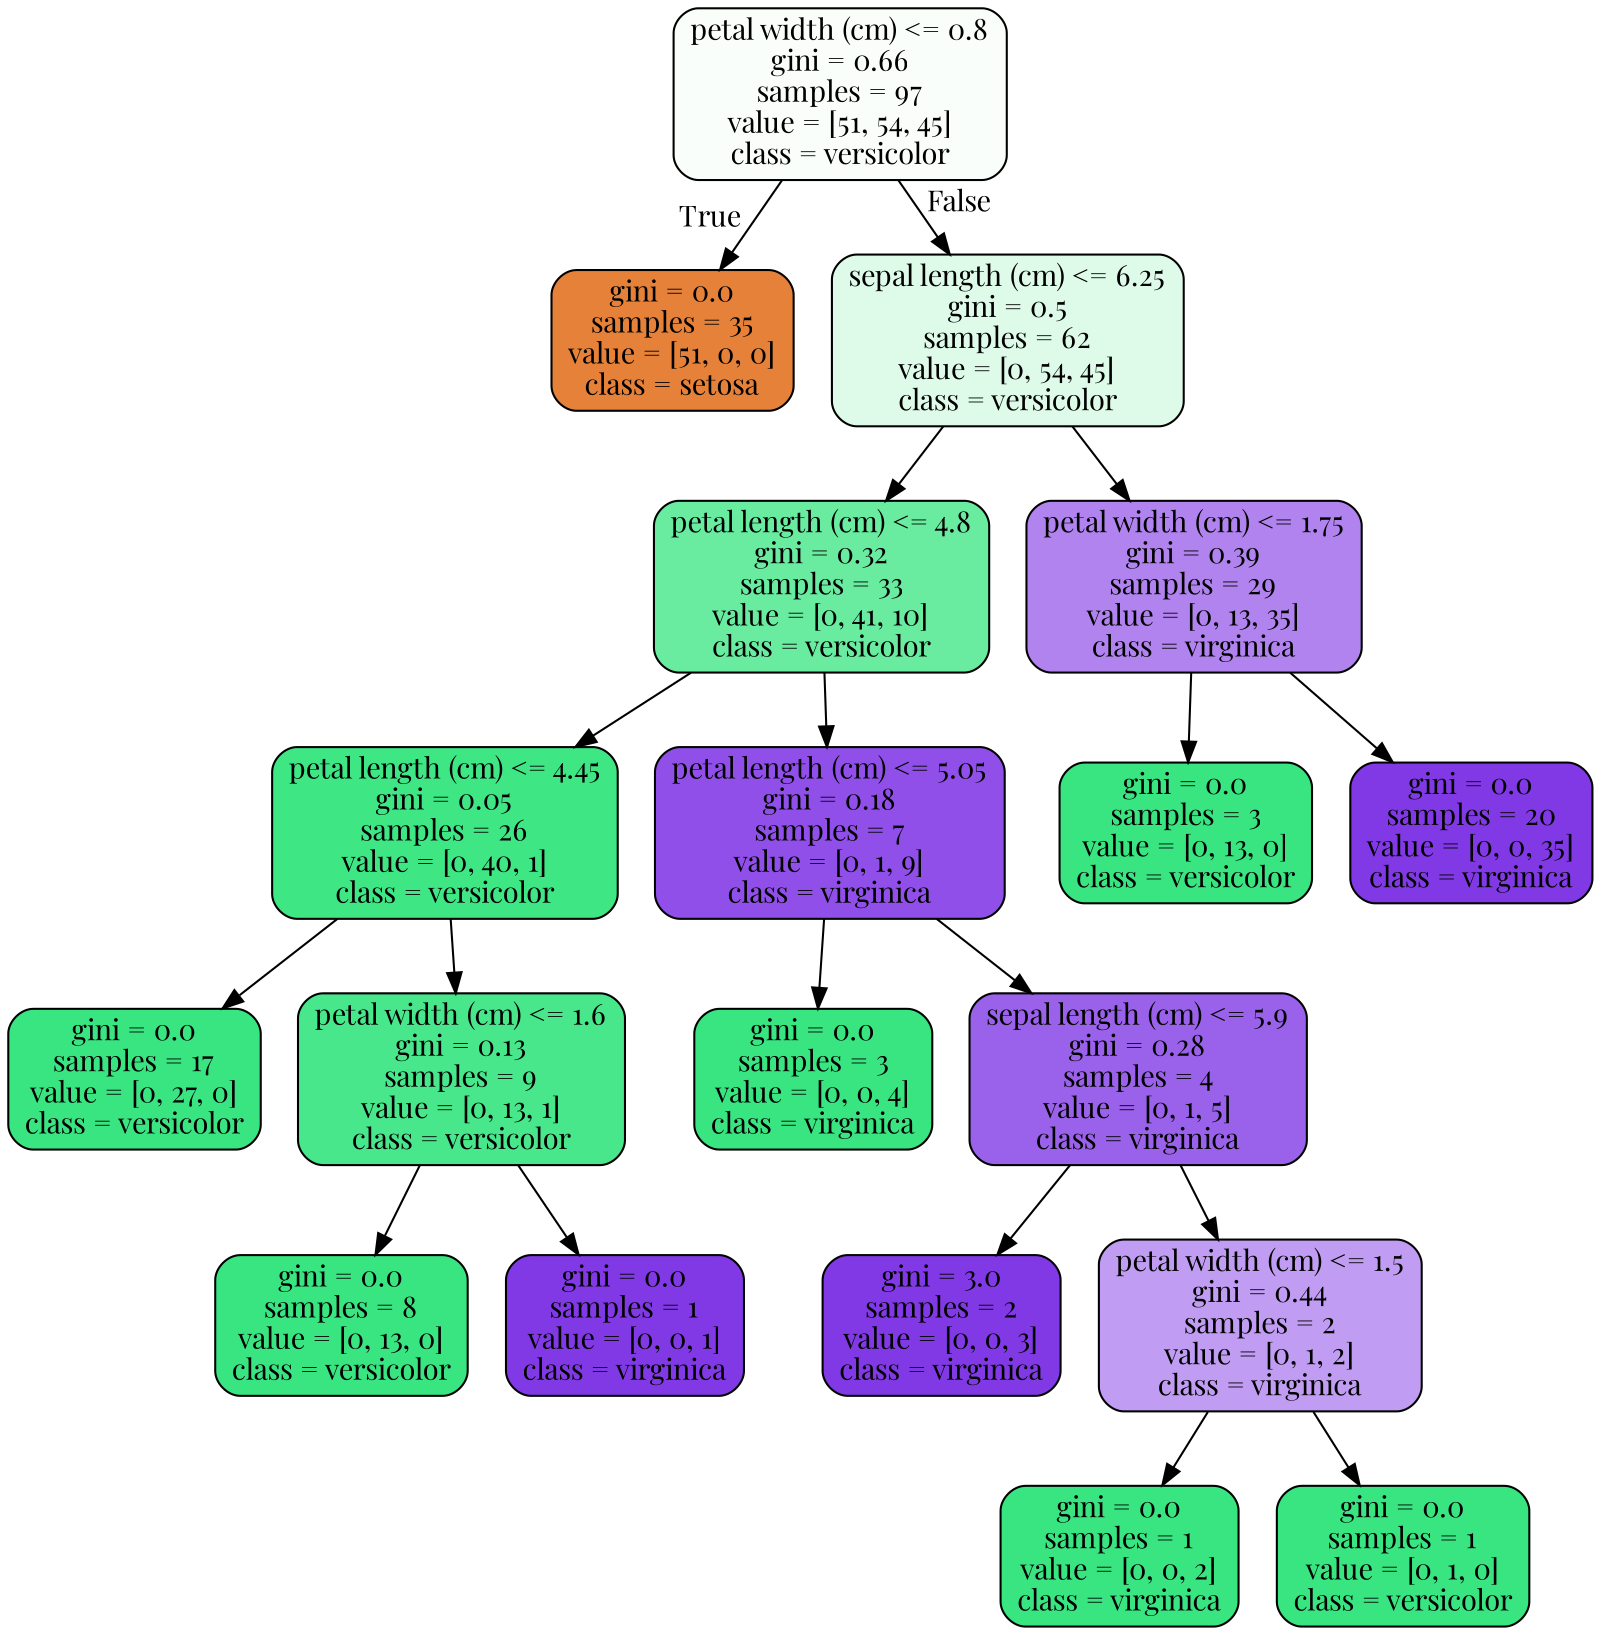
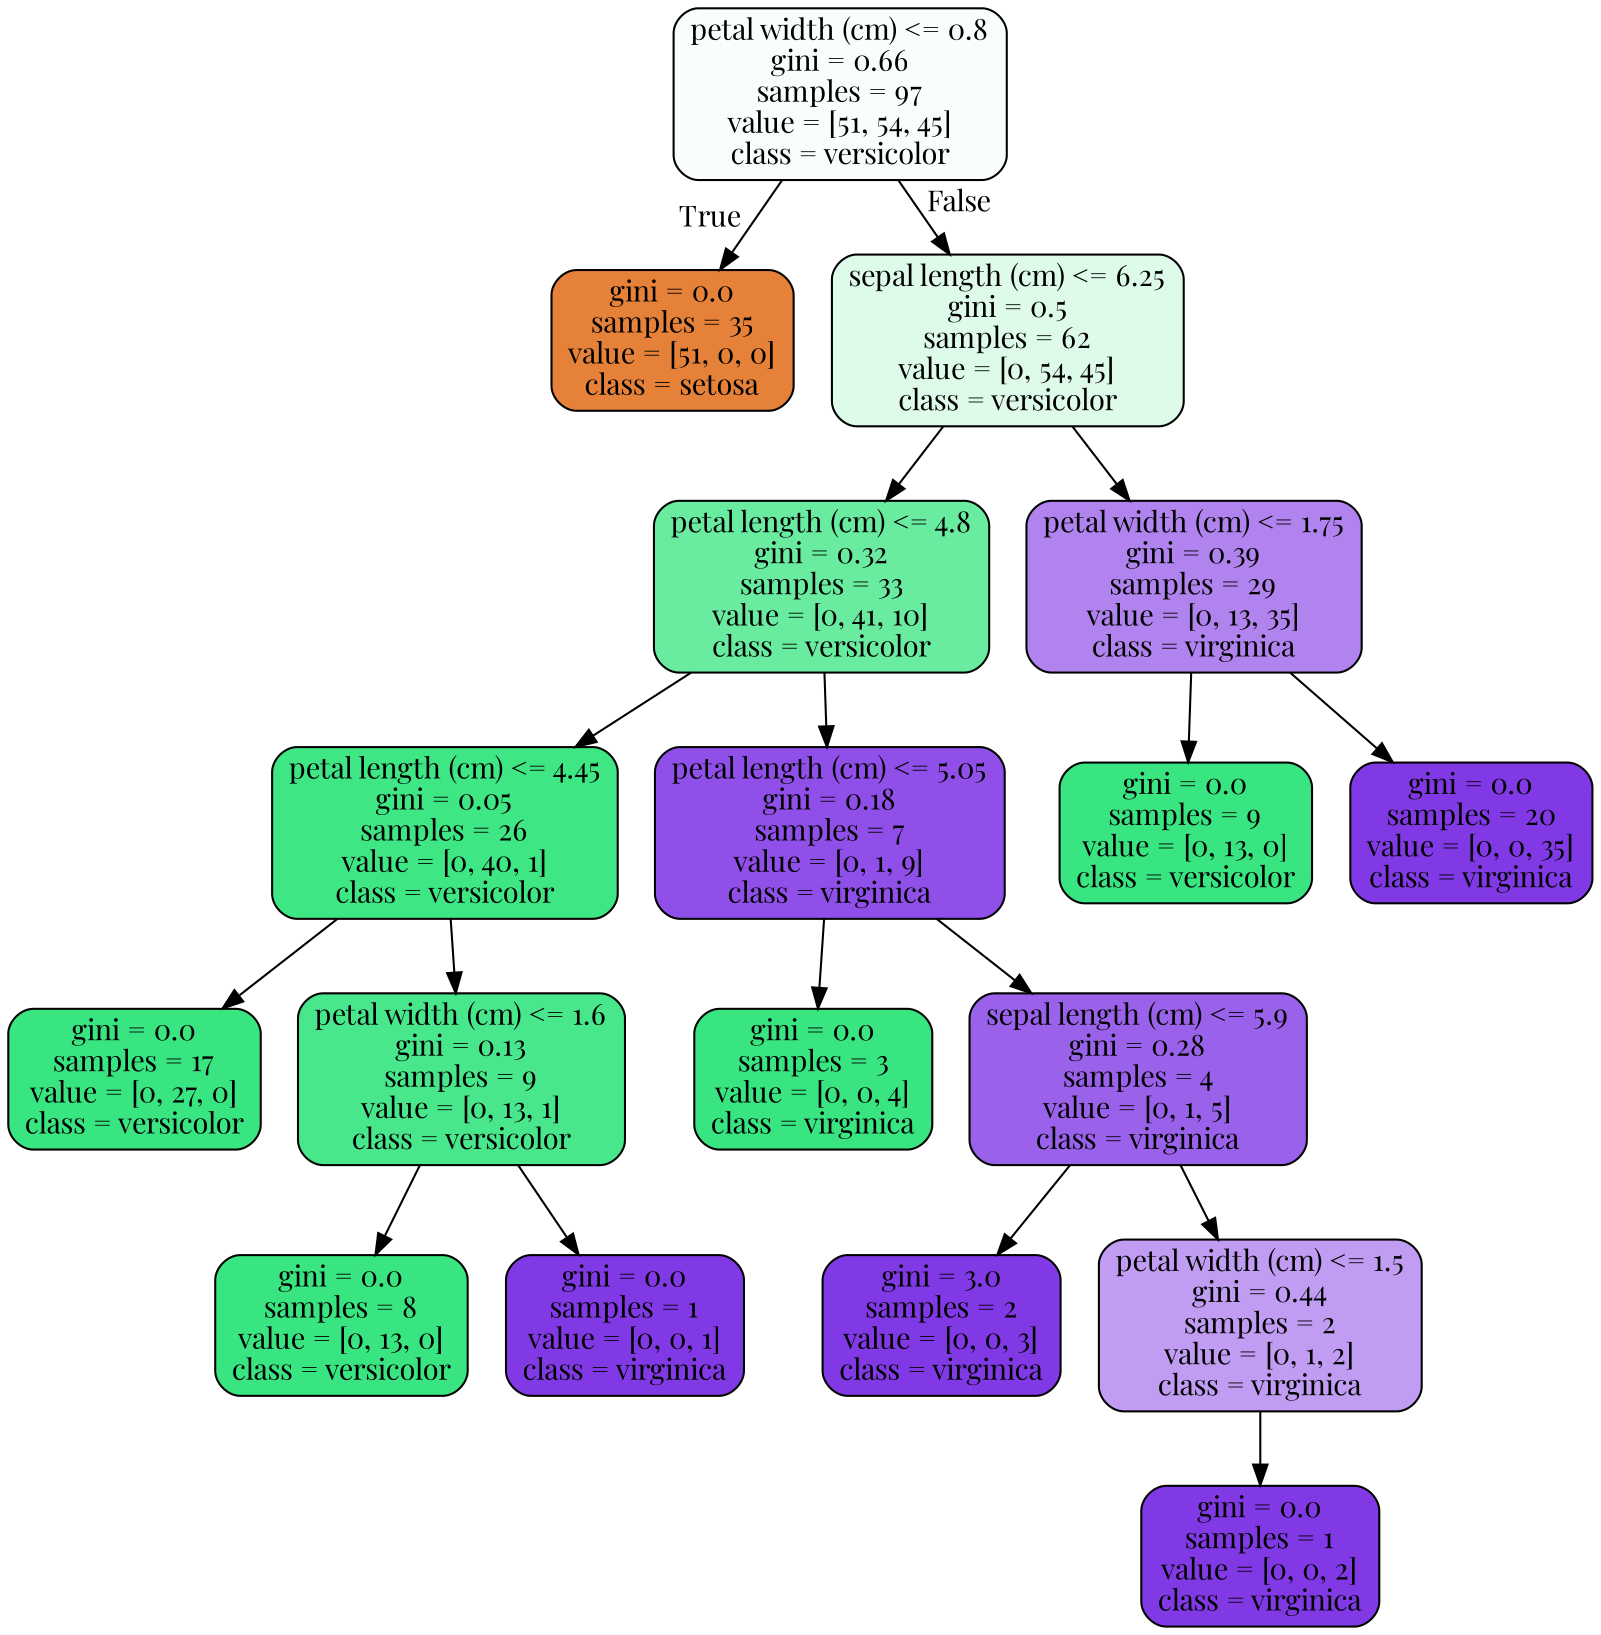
(1186, 833) -> (1186, 833)
(1120, 1556) -> (1260, 1556)
(1403, 1556) -> none
